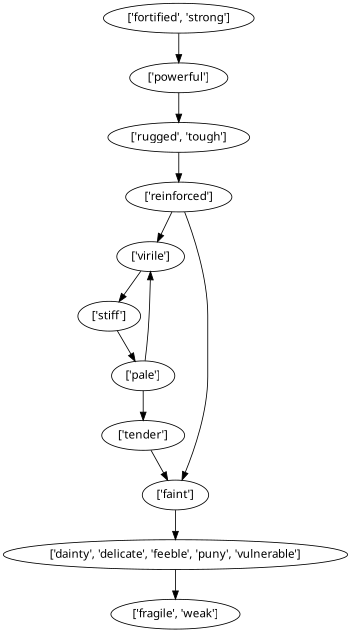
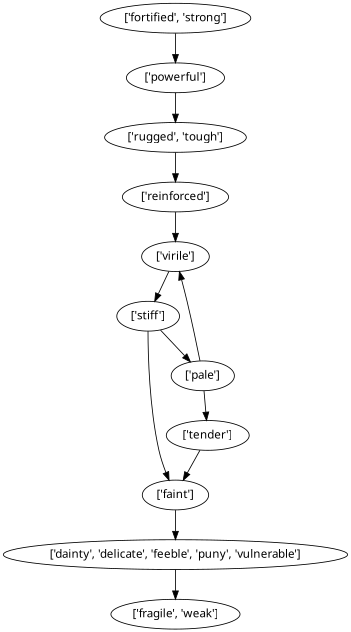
(208, 342) -> (152, 403)
